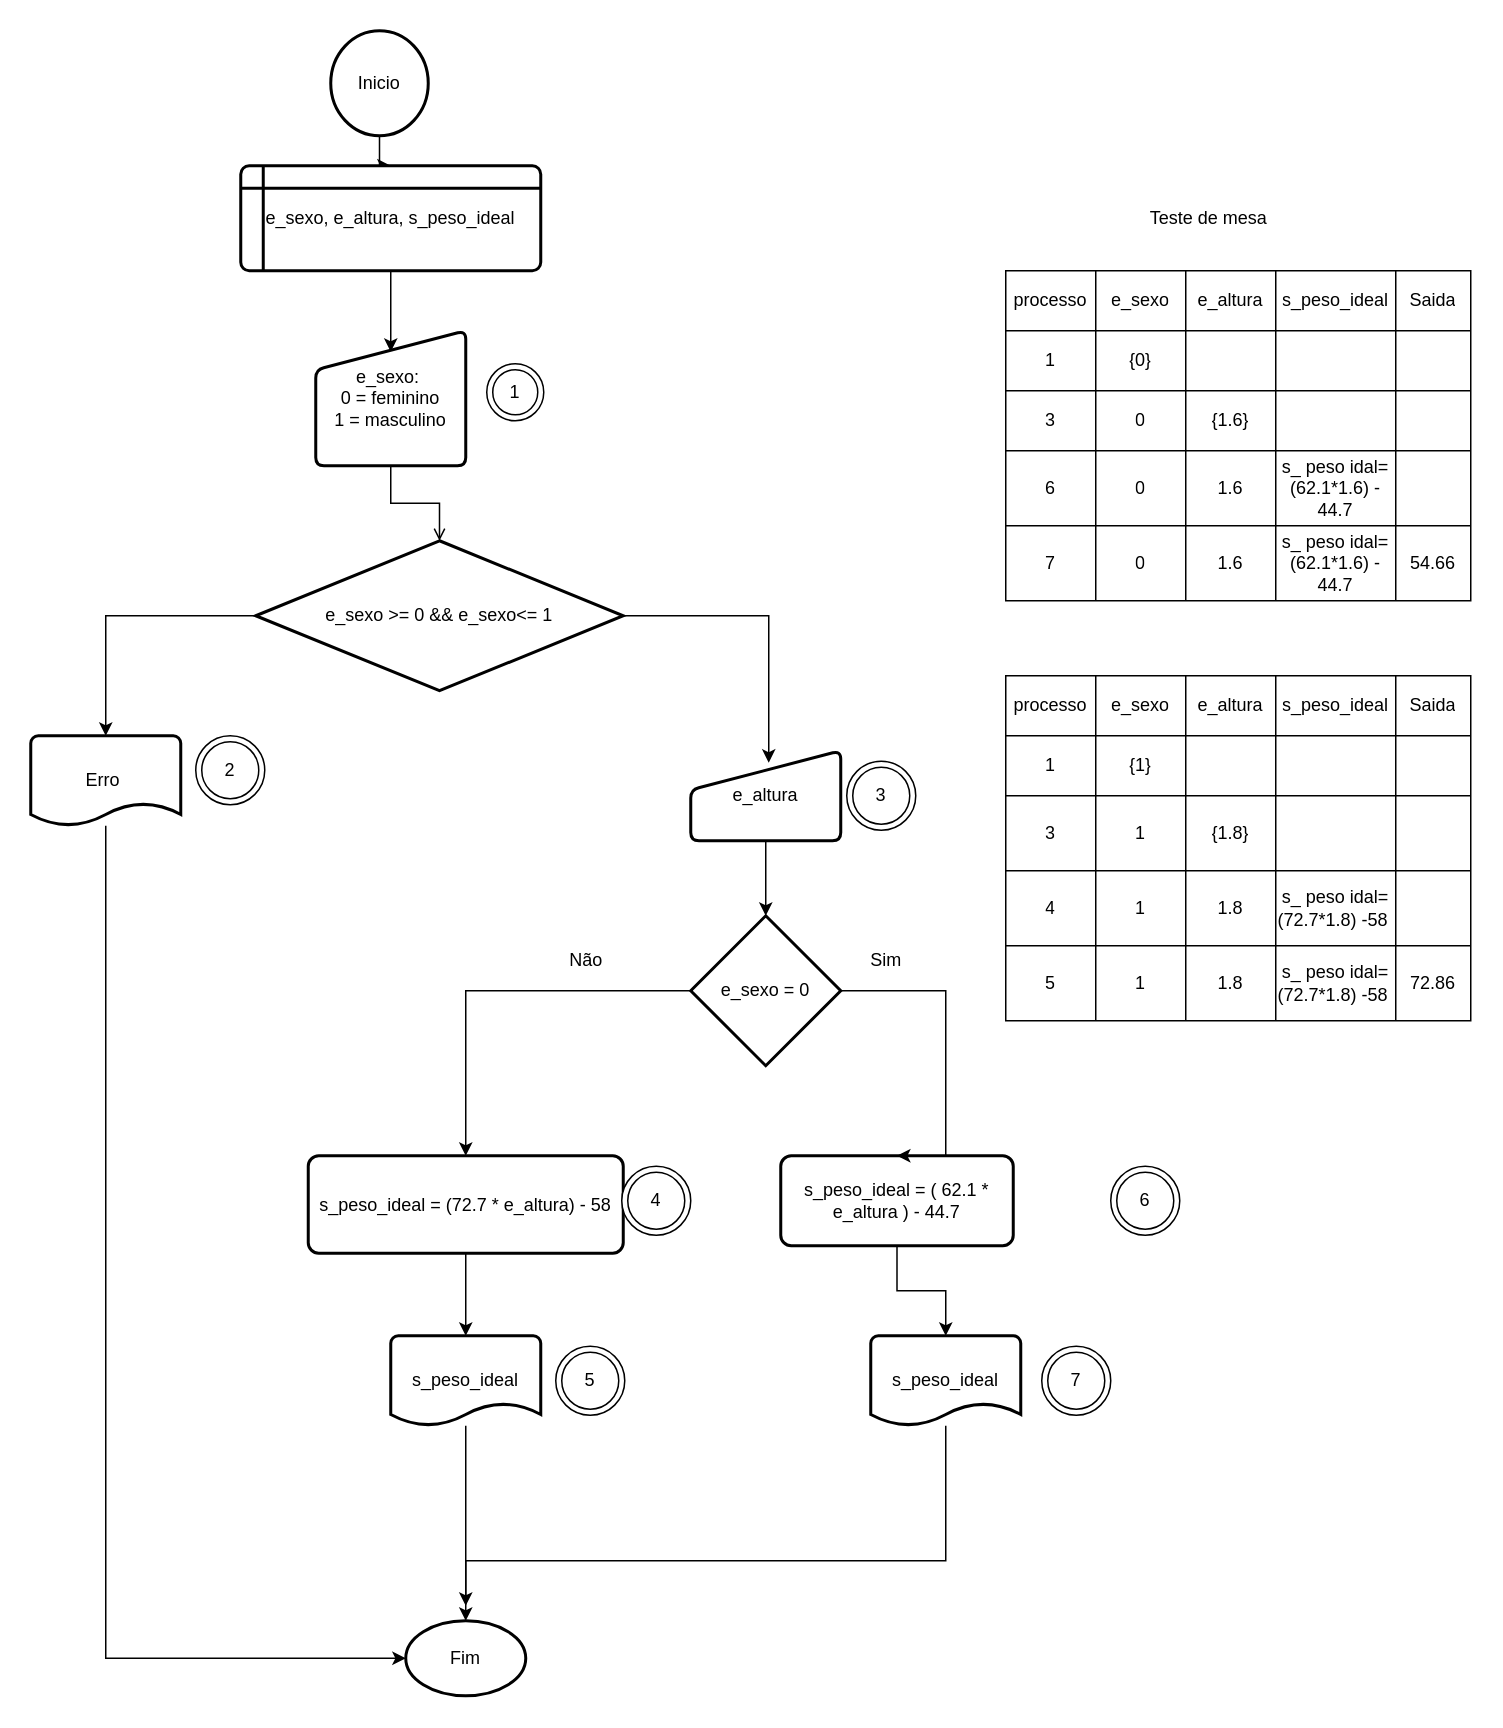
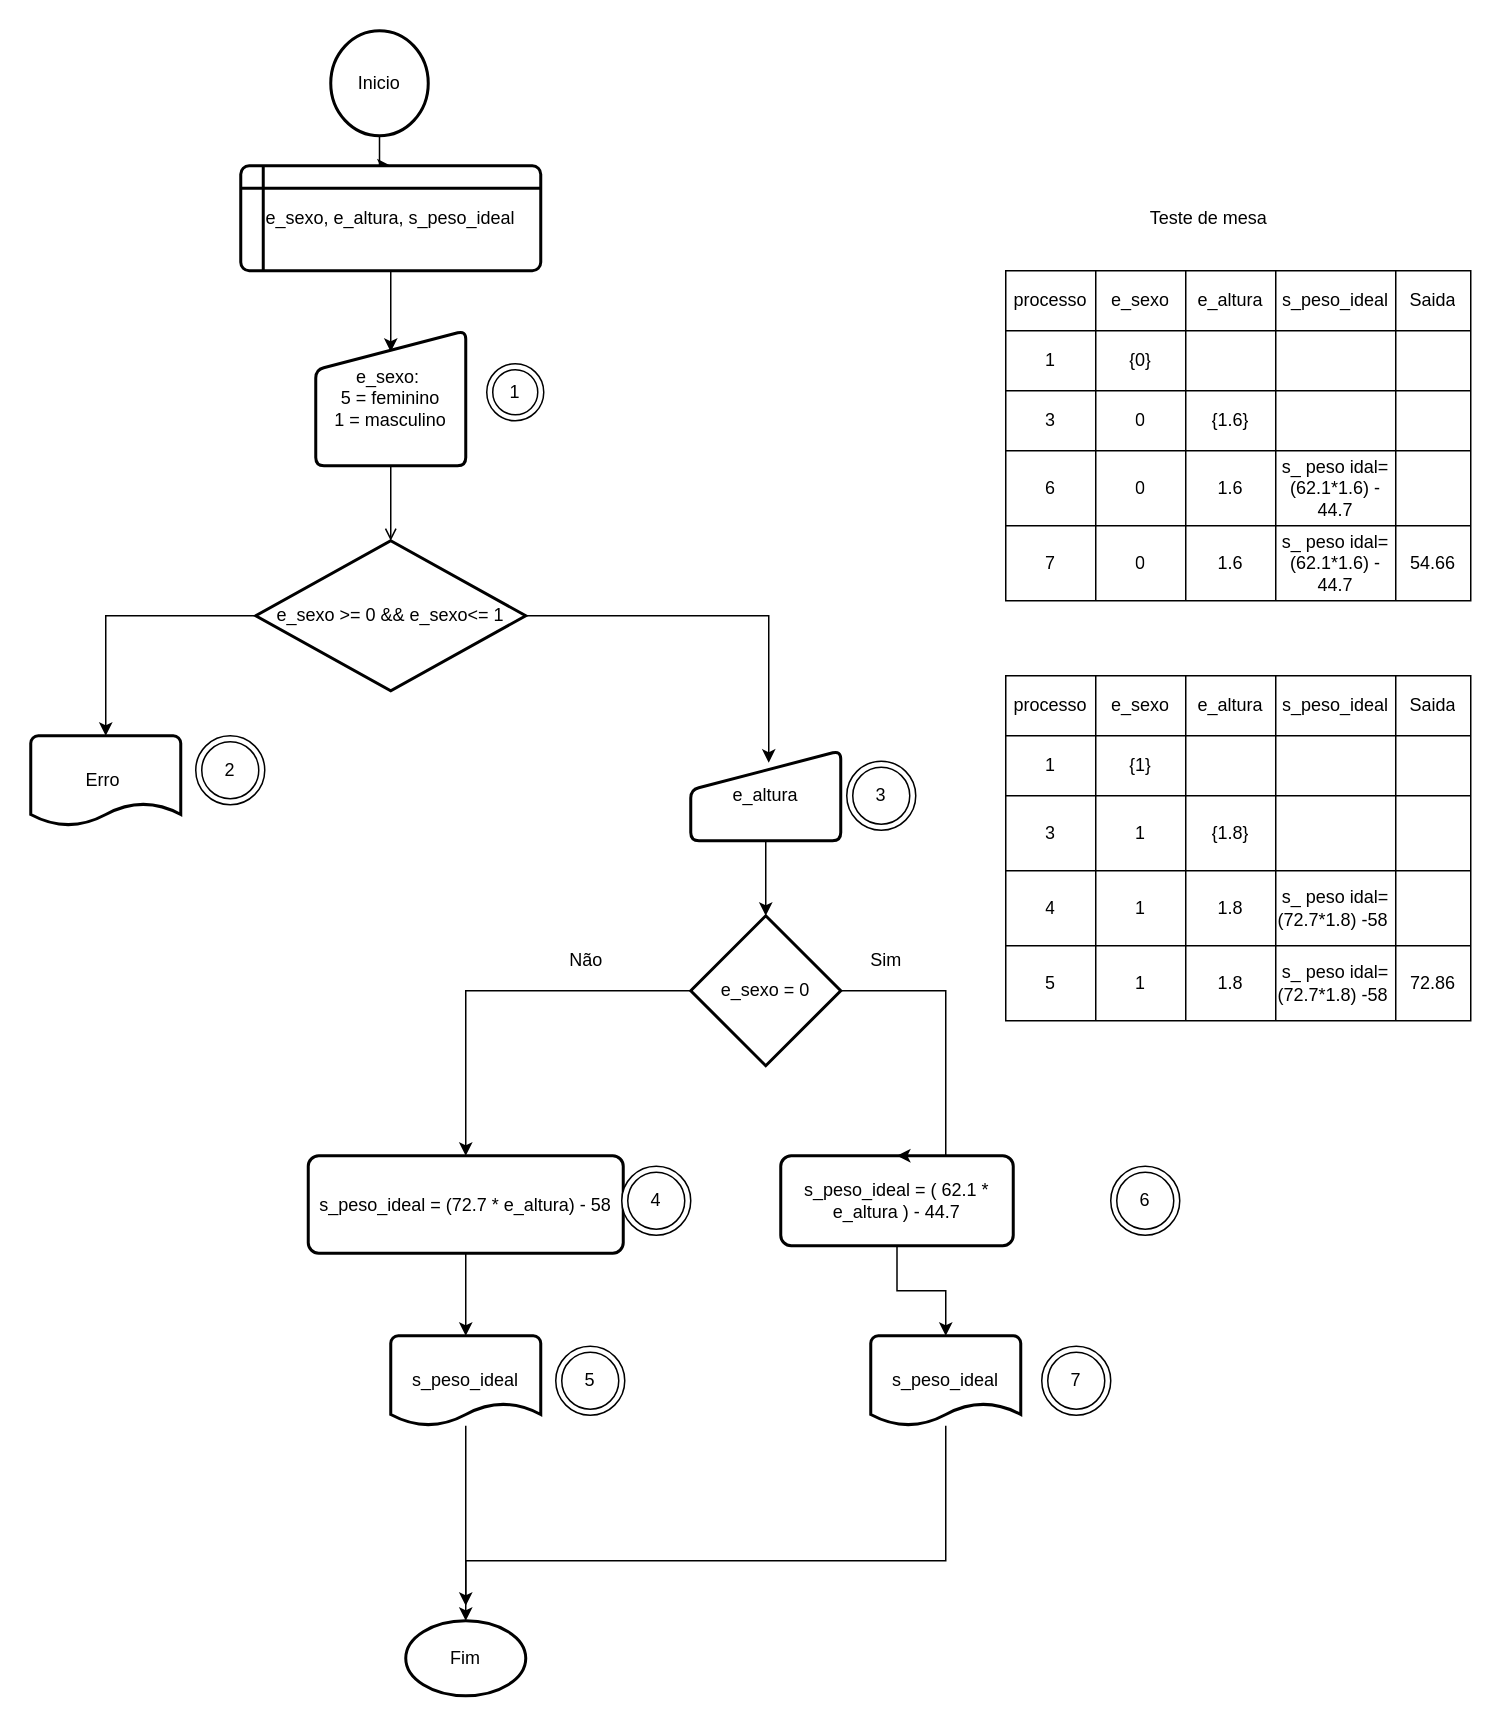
(391, 398) -> (391, 398)
(440, 616) -> (391, 616)
(106, 1387) -> none
